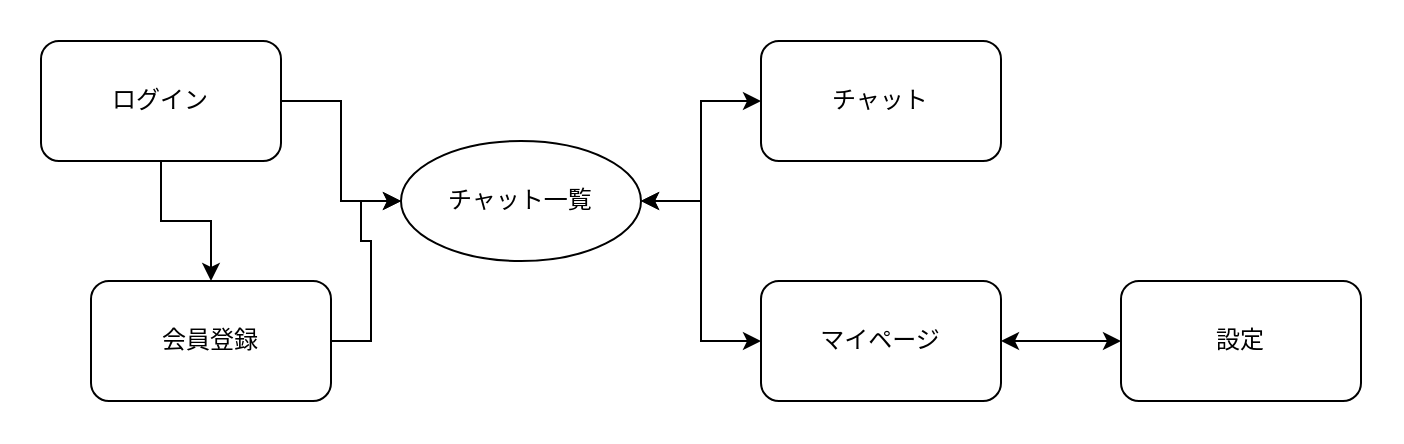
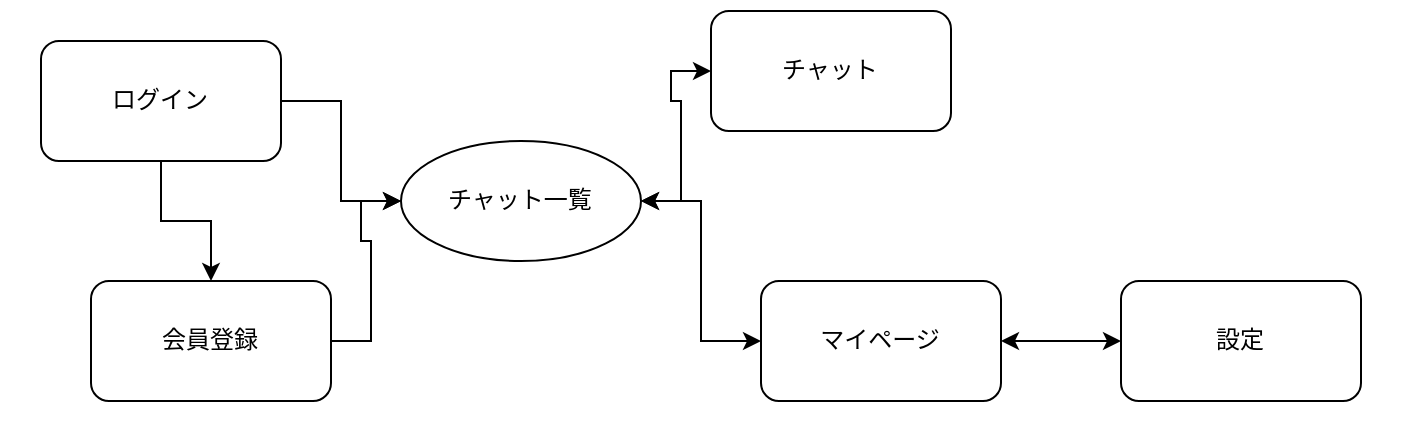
(881, 101) -> (831, 71)
